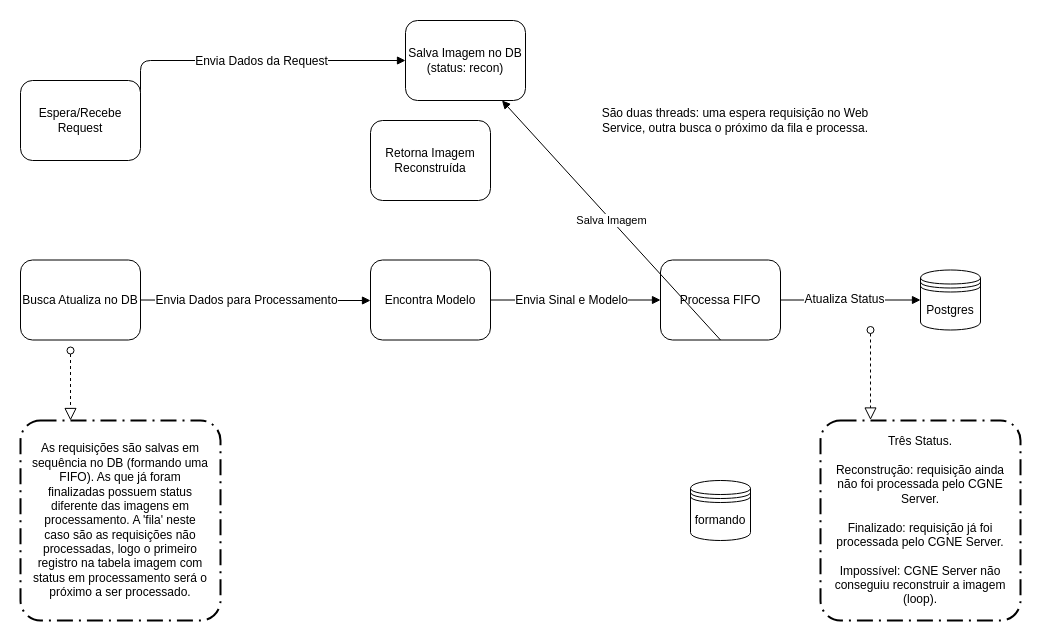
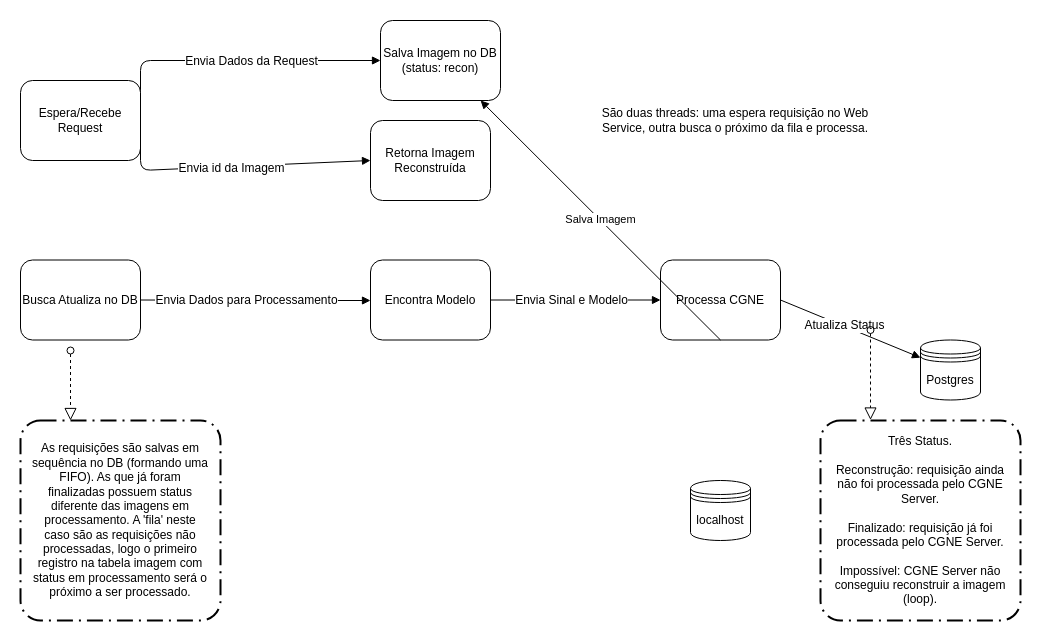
(466, 61) -> (441, 61)
none -> (245, 166)
(951, 300) -> (951, 370)
(721, 301) -> (721, 301)
(721, 521) -> (721, 521)
